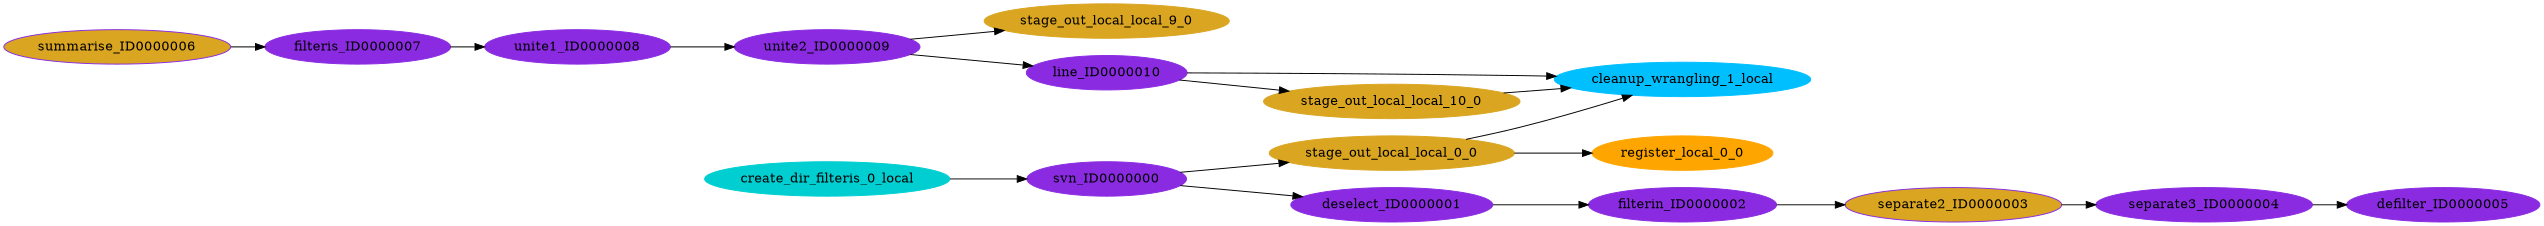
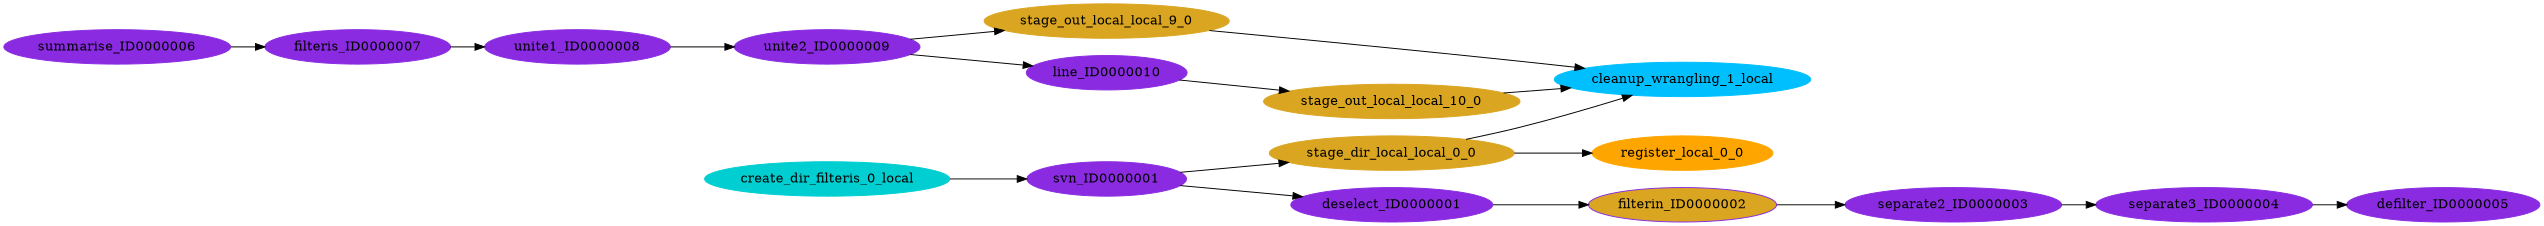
(117, 47) -> (117, 47)
(1367, 74) -> (1392, 48)
(1392, 153) -> (1392, 153)
(1107, 179) -> (1107, 179)
(1682, 205) -> (1682, 205)
(1953, 205) -> (1953, 205)
